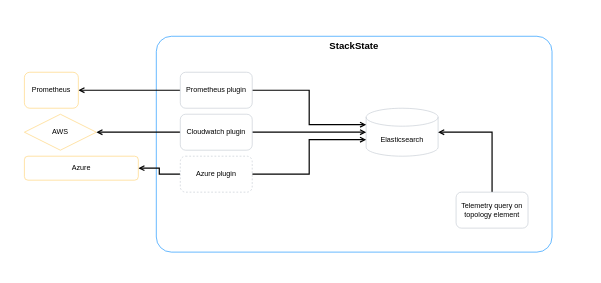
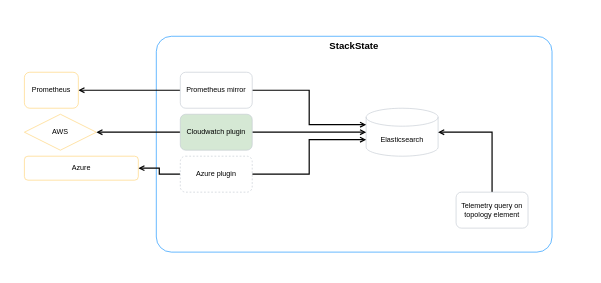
(216, 90) -> (216, 90)
(216, 132) -> (216, 132)
